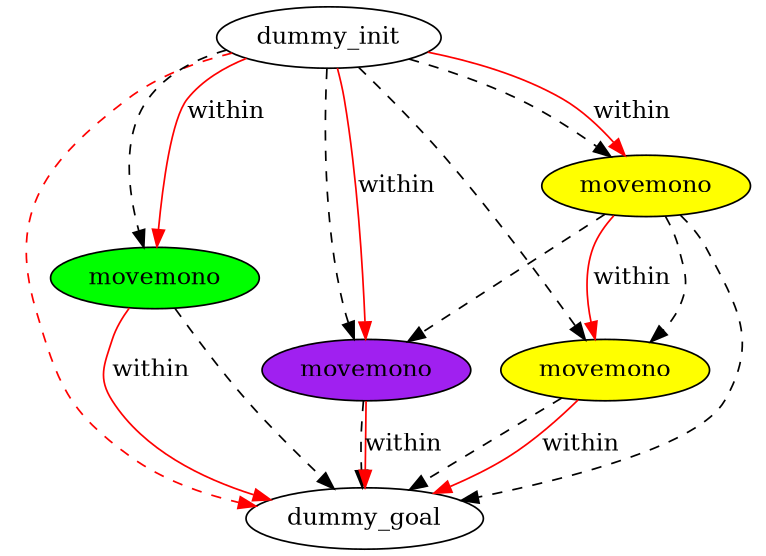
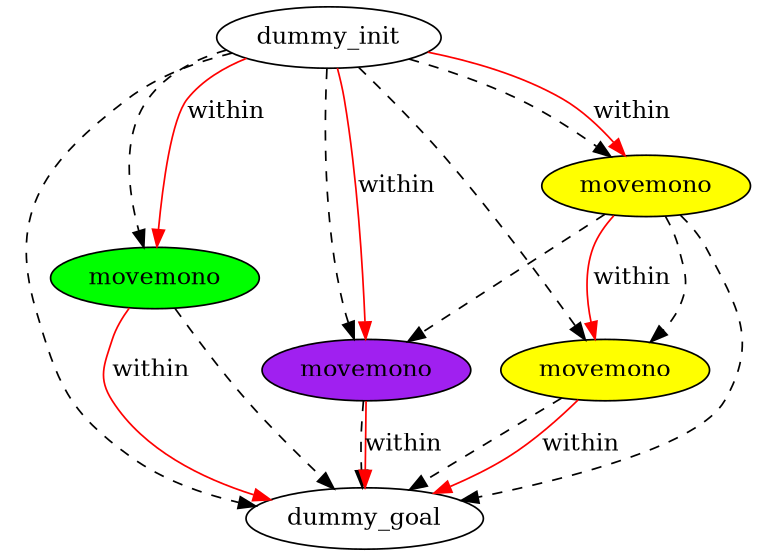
(29, 277) -> (29, 277)
